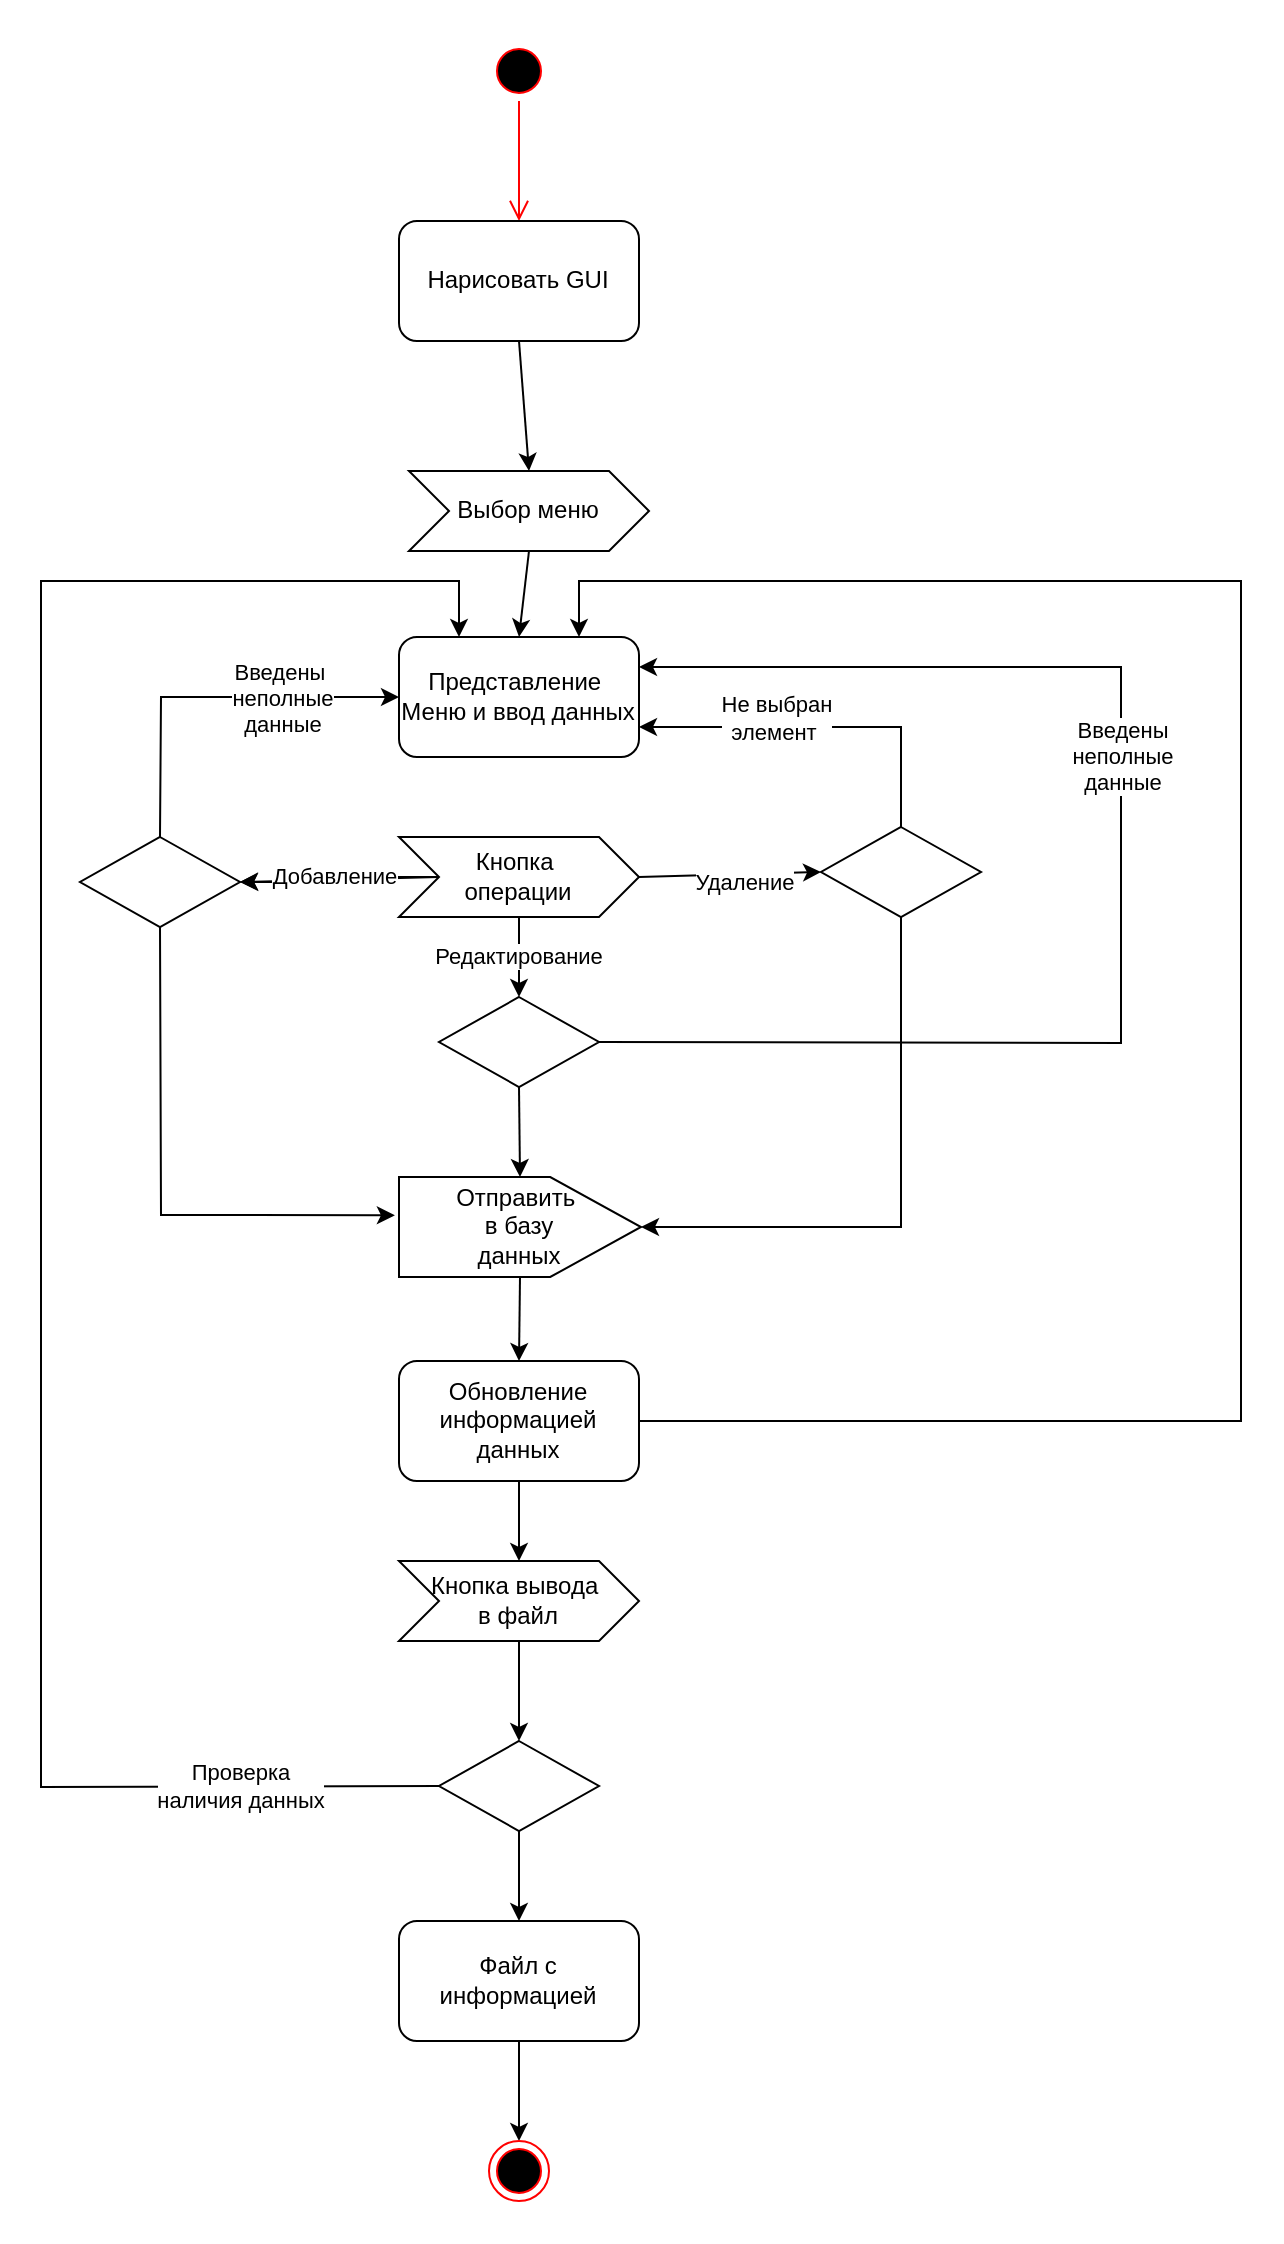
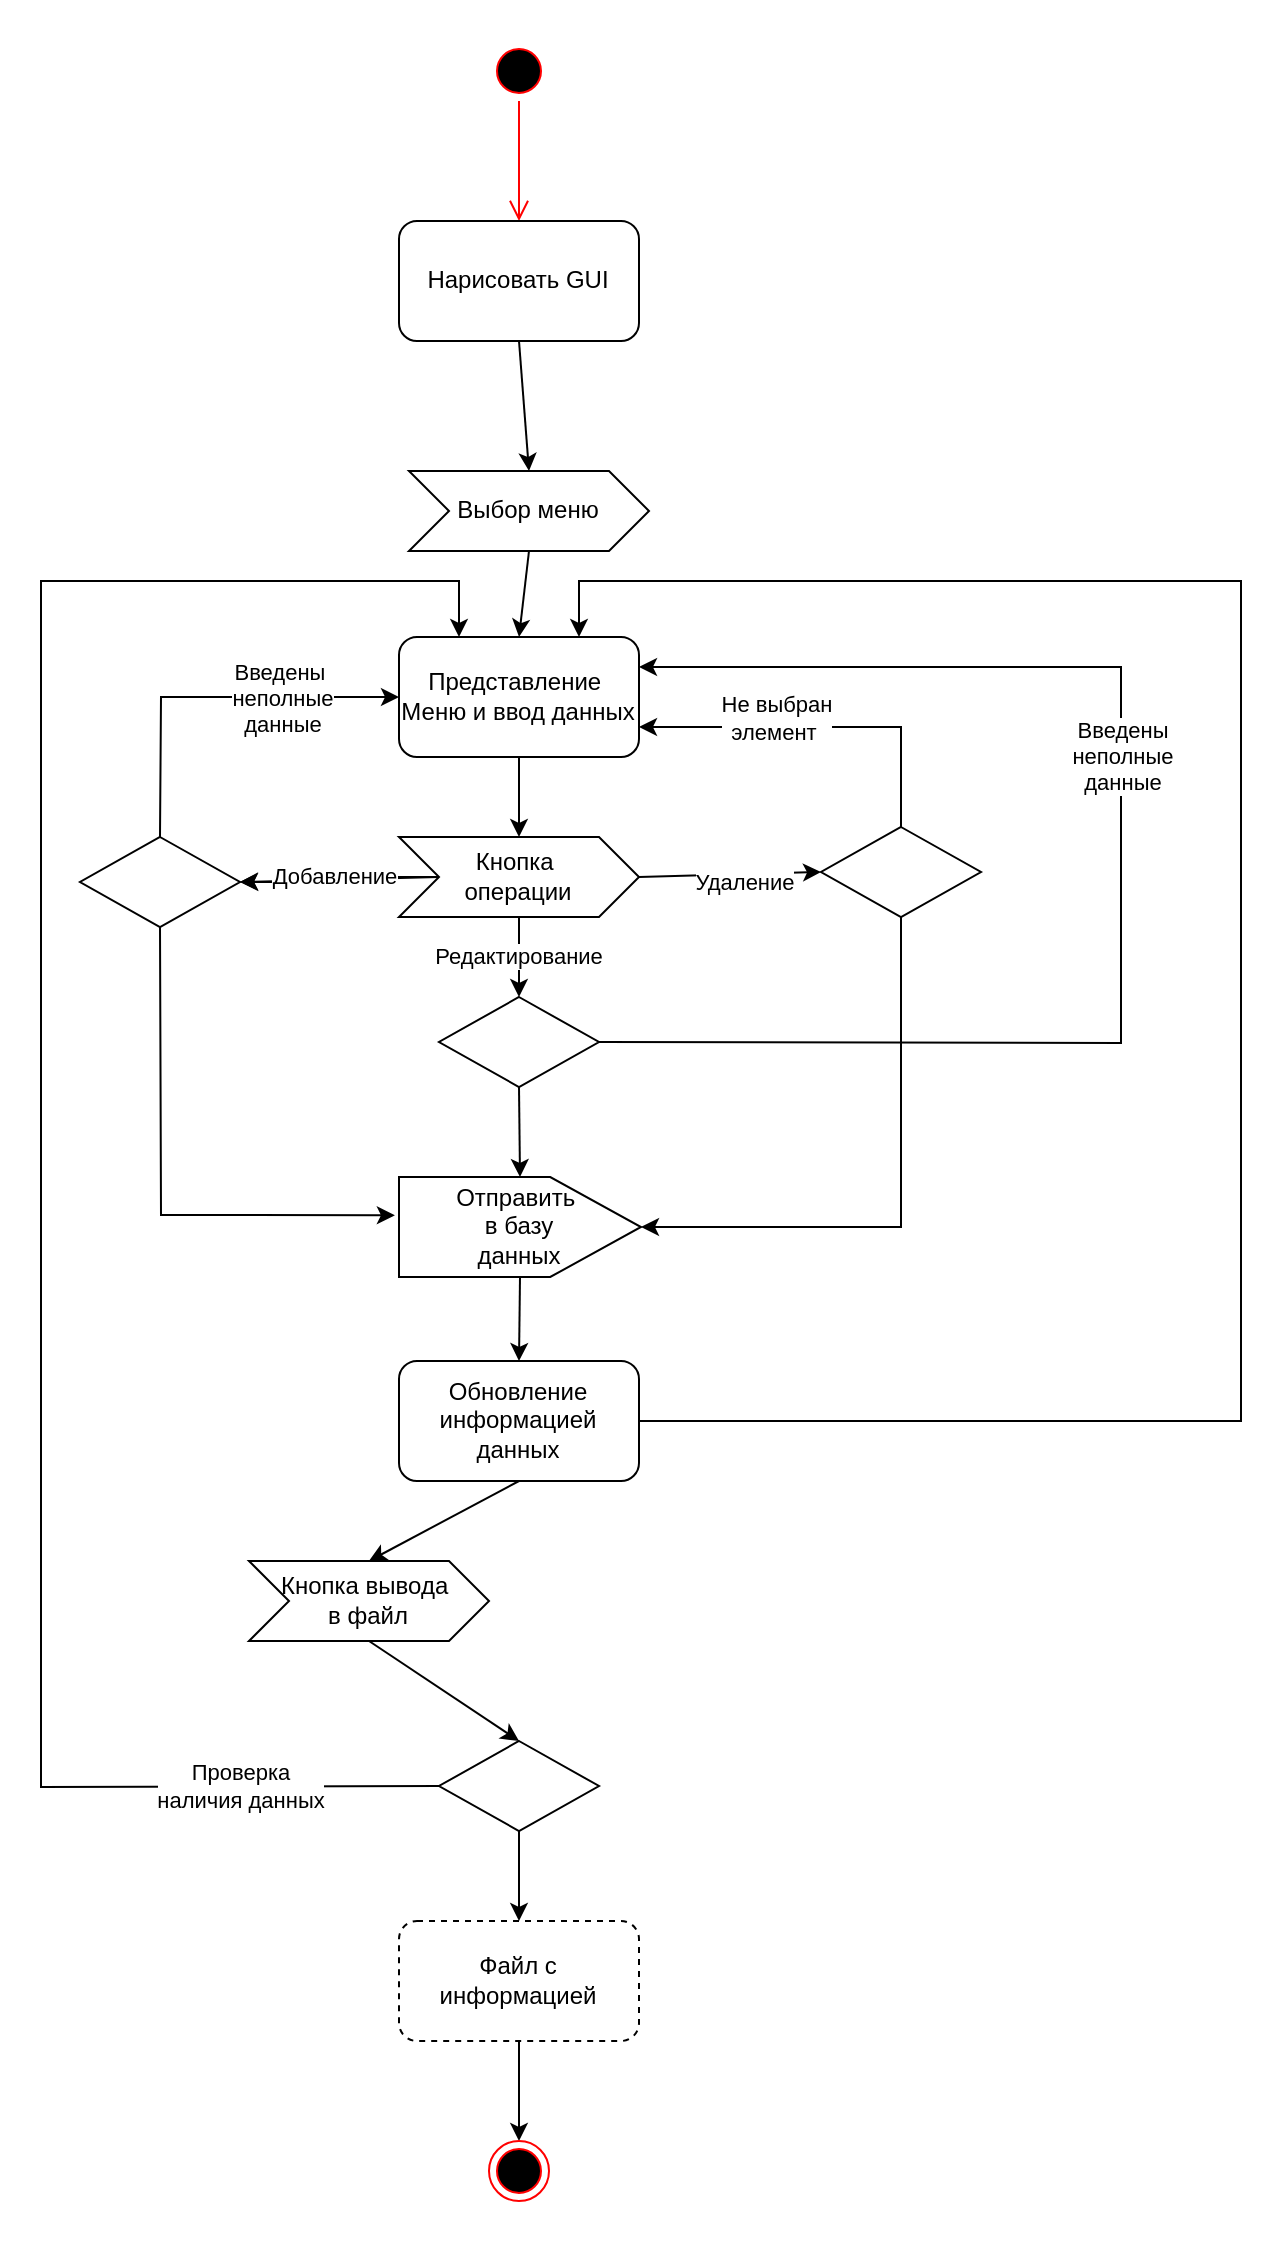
none -> (519, 790)
(519, 1601) -> (369, 1601)
(519, 1981) -> (519, 1981)
